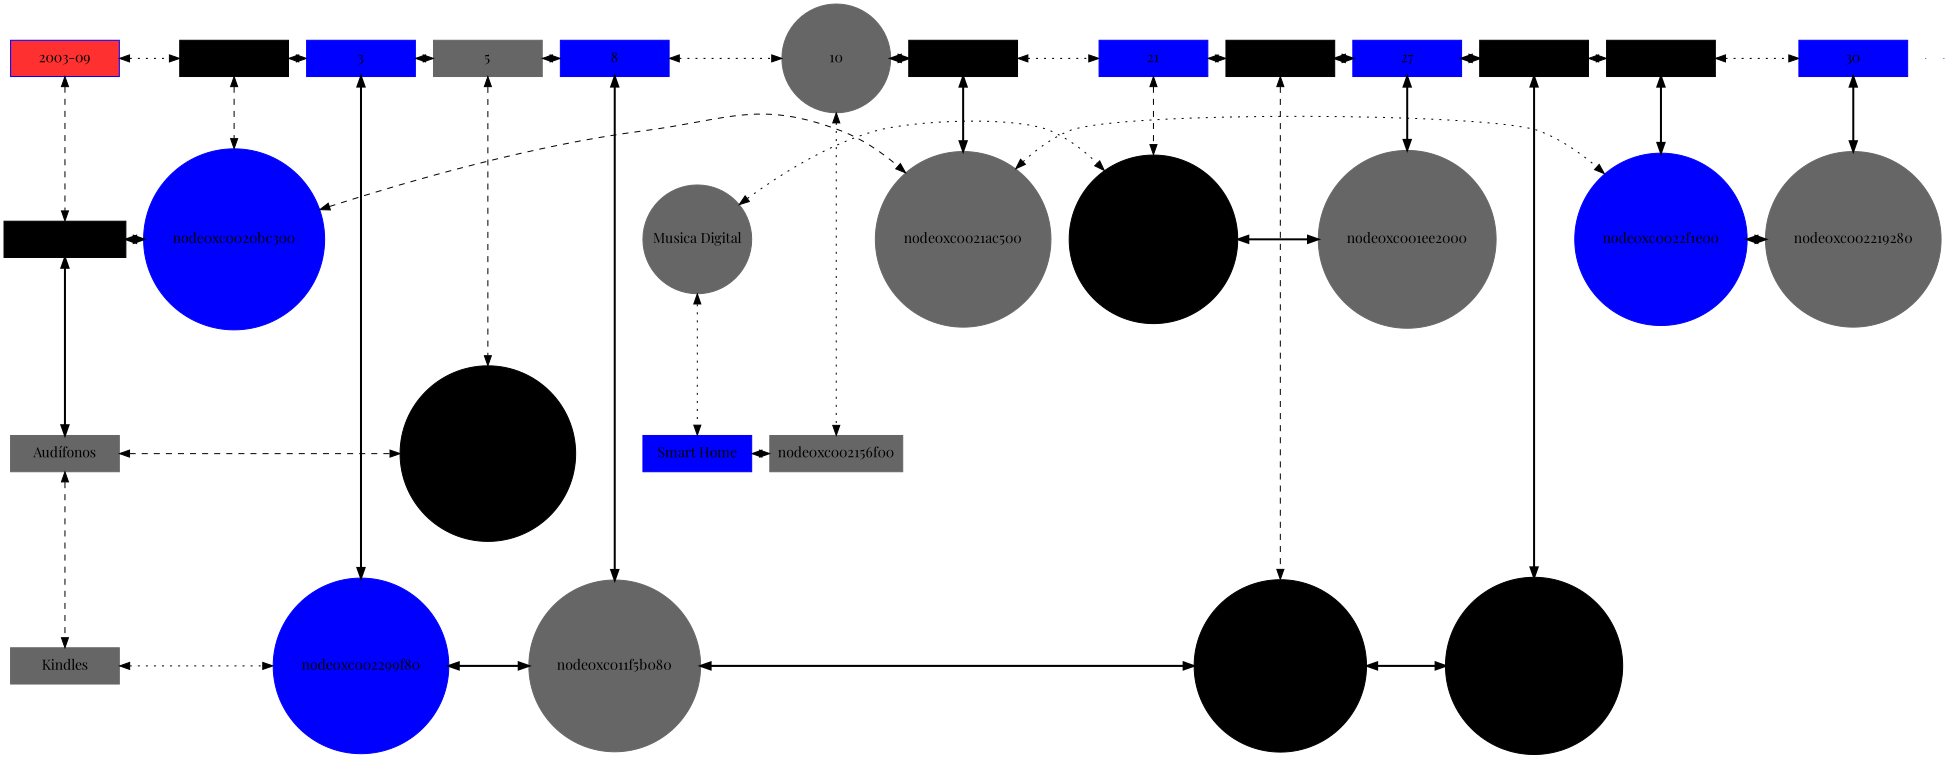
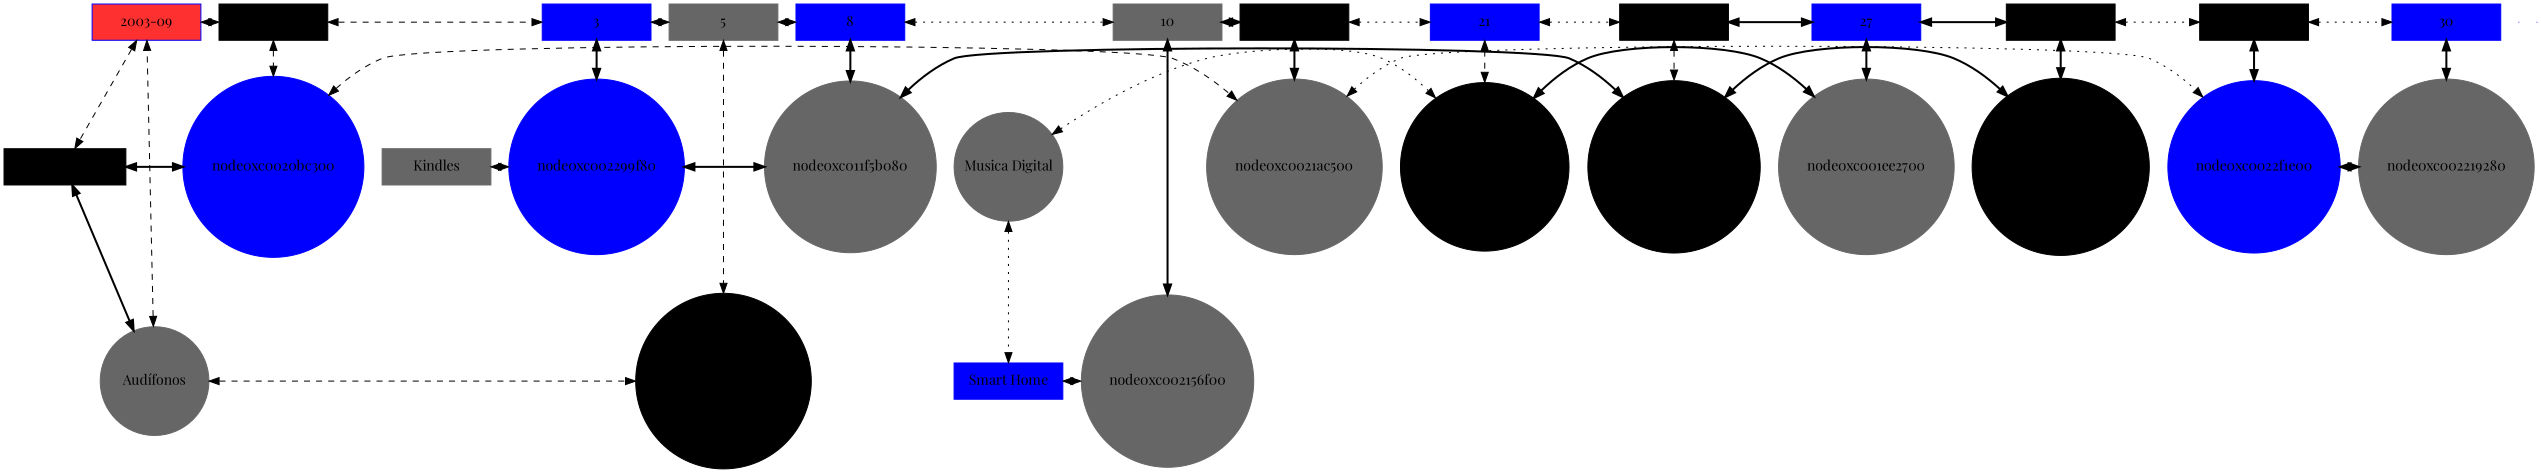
(836, 58) -> (1168, 22)
(1407, 239) -> (1866, 167)
(836, 274) -> (1168, 167)
(65, 454) -> (155, 381)
(836, 454) -> (1168, 381)
(65, 560) -> (150, 183)
